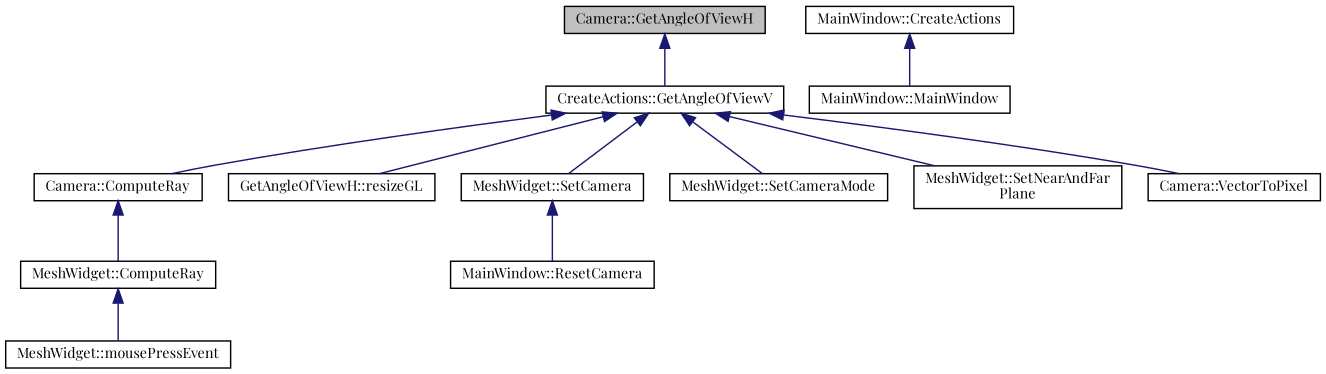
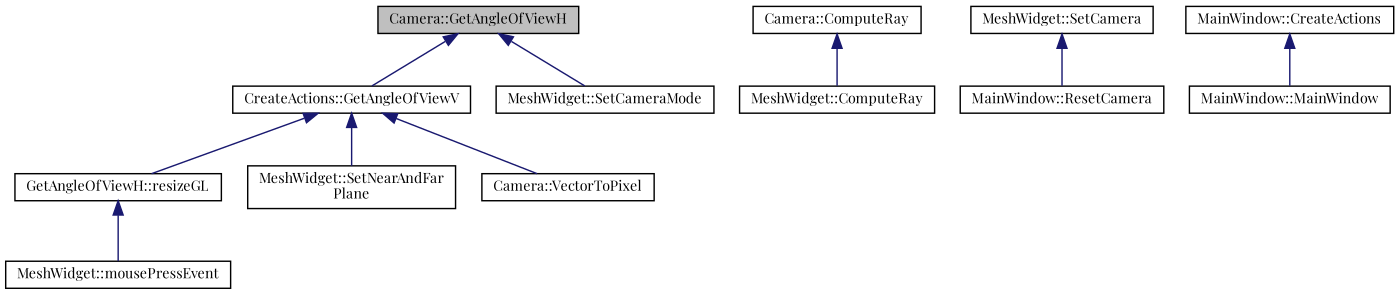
(361, 141) -> none
(603, 148) -> none
(728, 148) -> (548, 64)
(118, 322) -> (118, 238)
